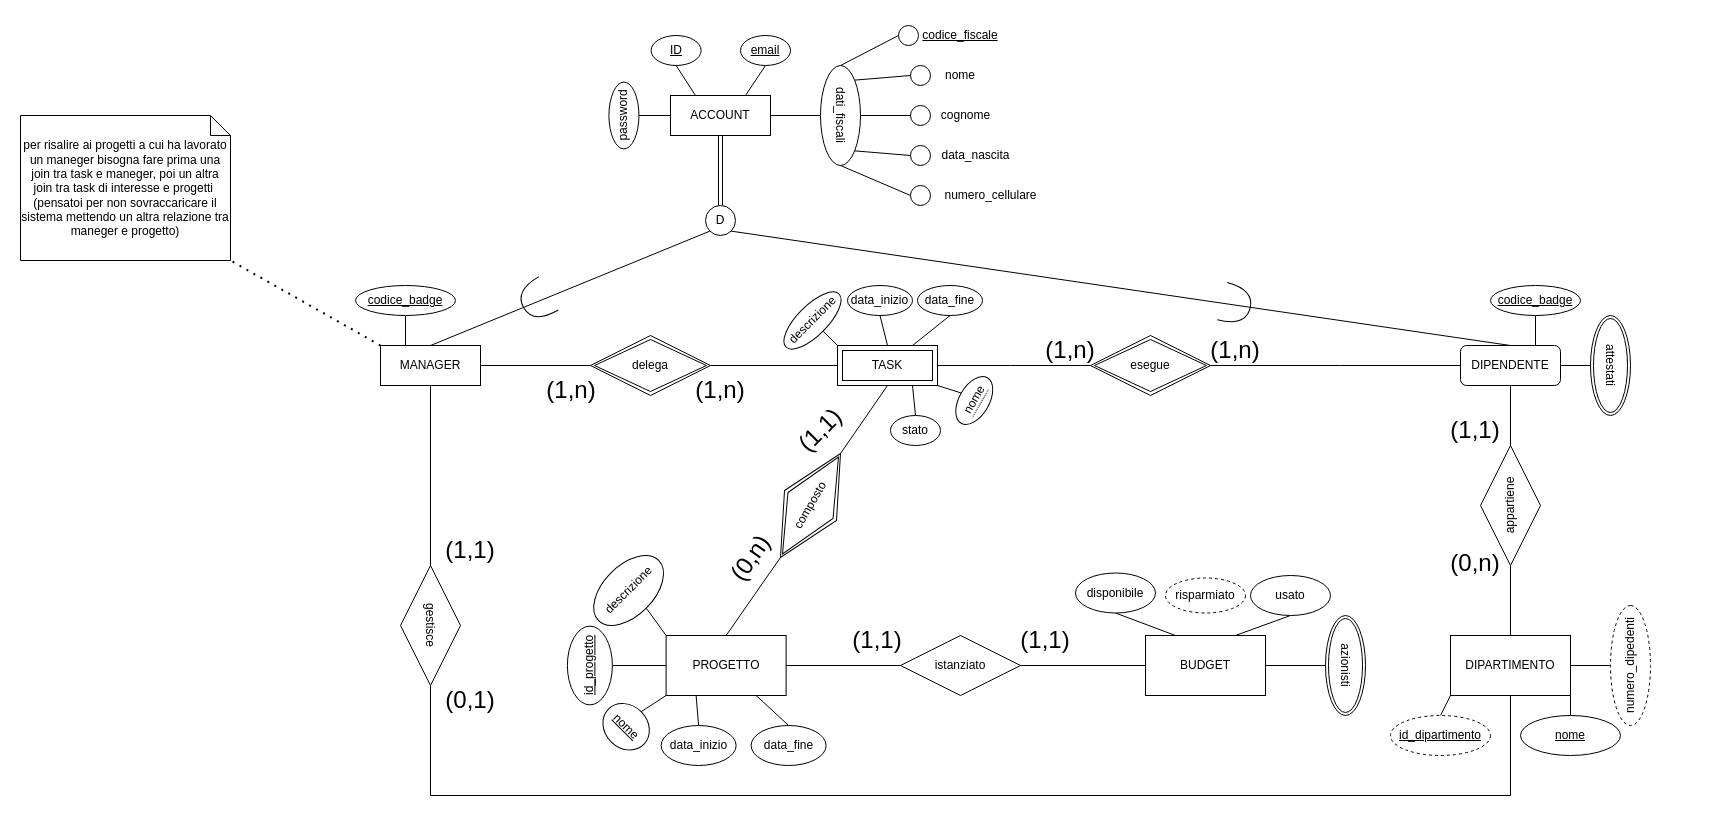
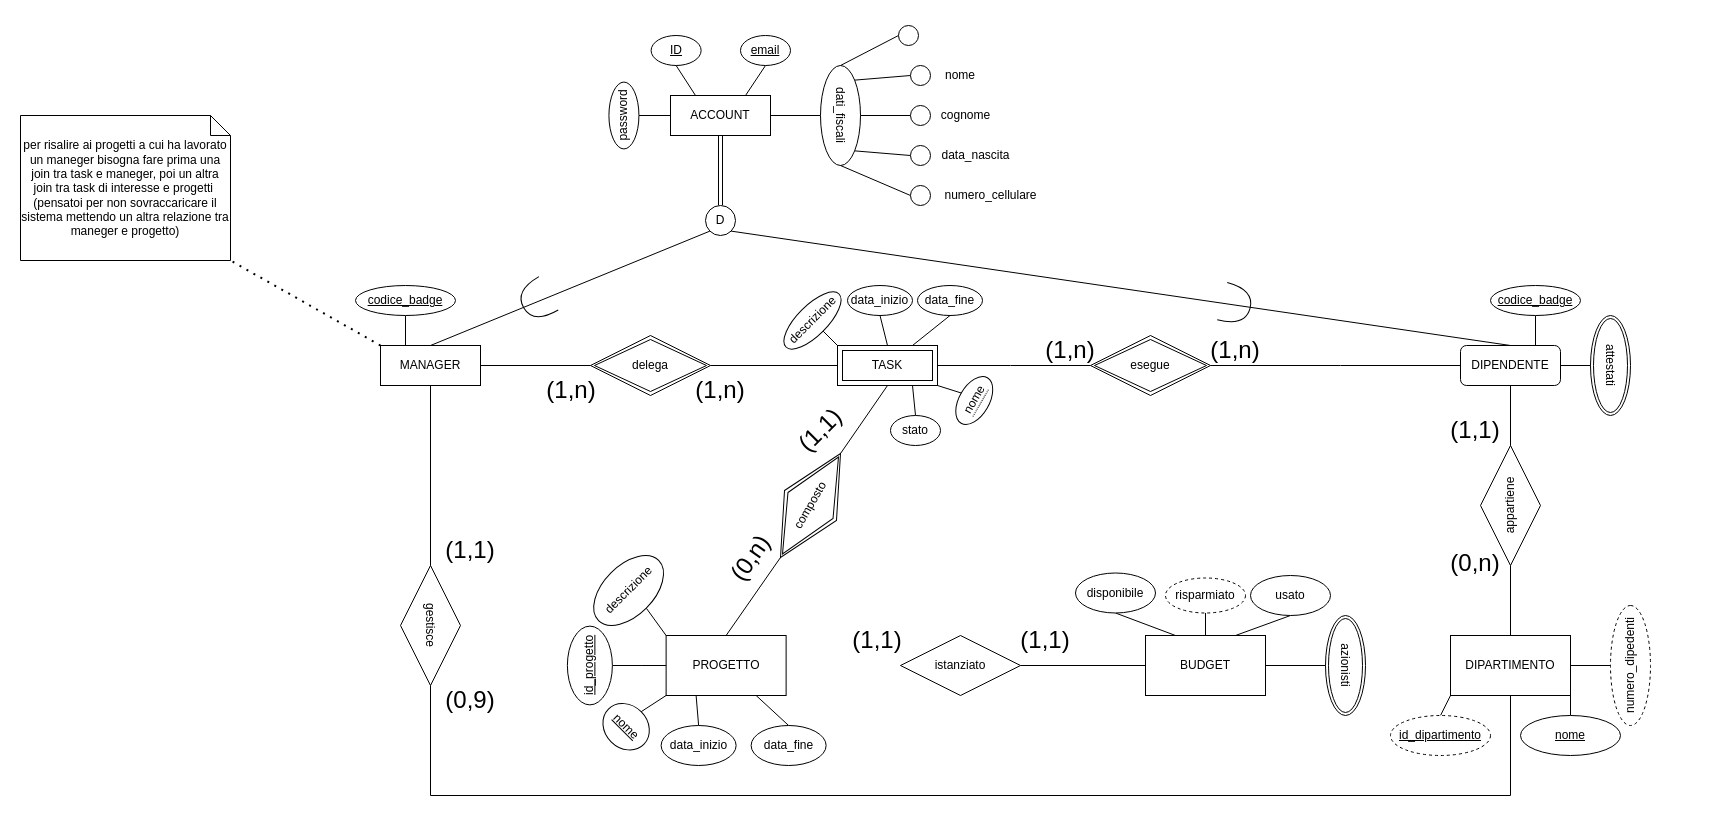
(961, 36) -> none
none -> (1206, 624)
(843, 666) -> none
(471, 701) -> (471, 701)
